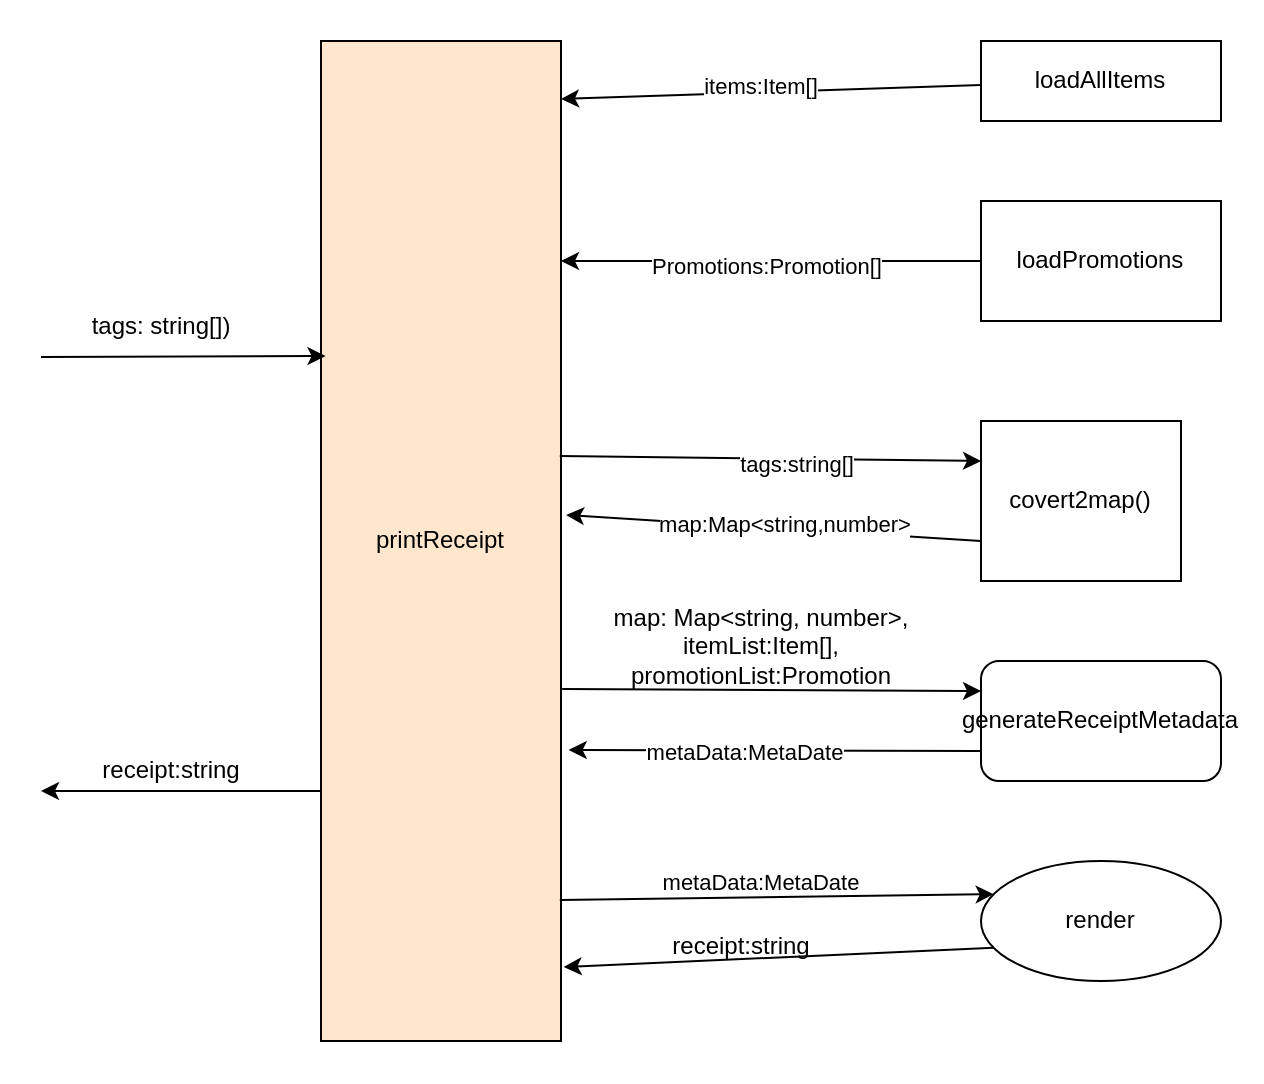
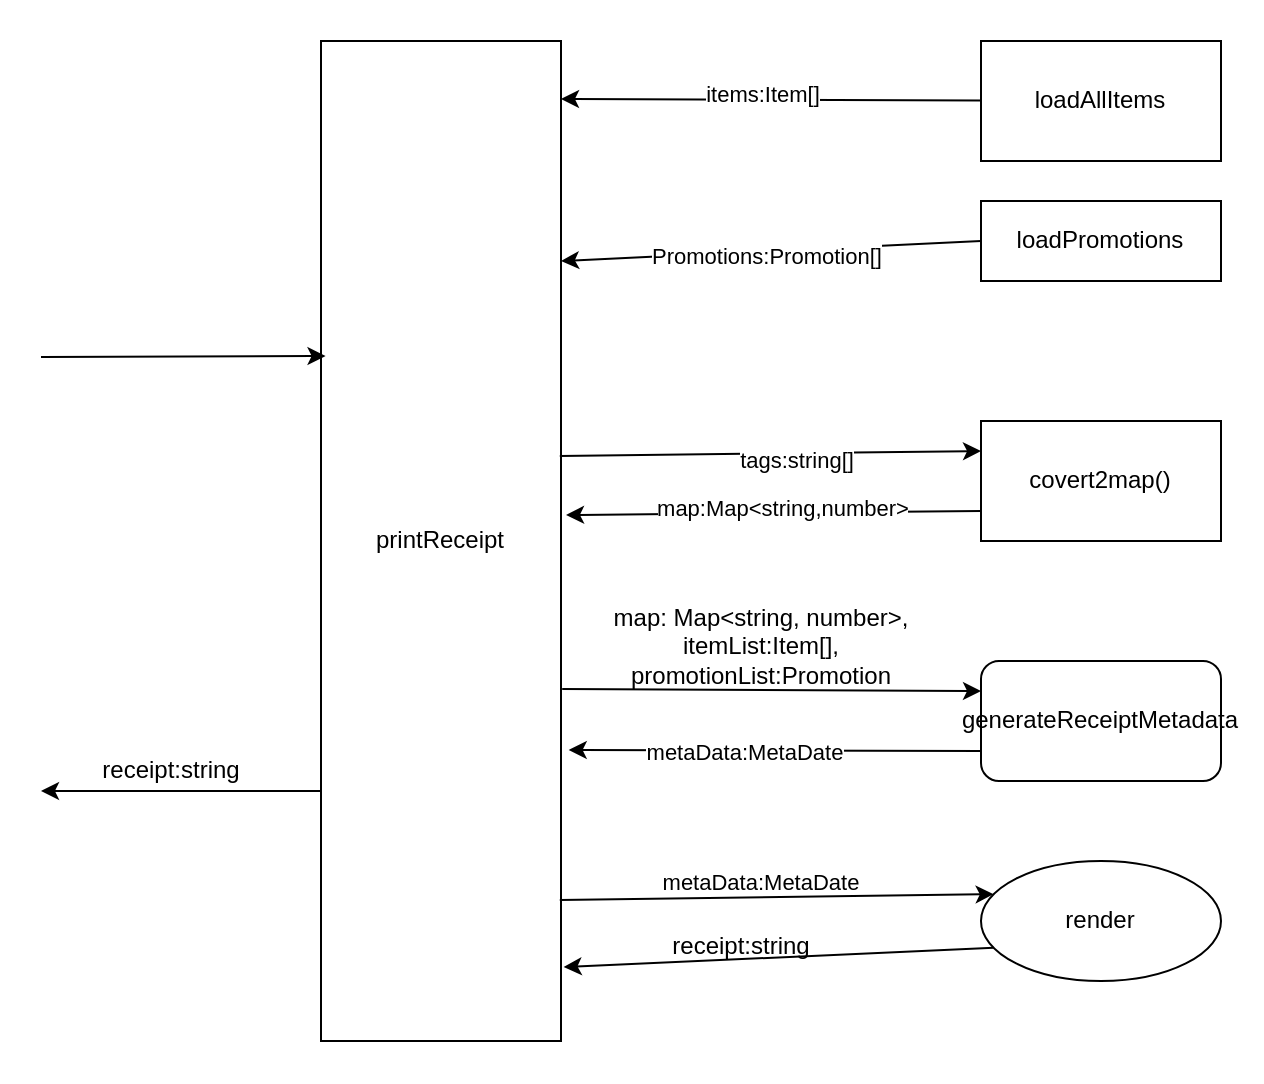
(1101, 81) -> (1101, 101)
(1101, 261) -> (1101, 241)
(161, 327) -> none
(1081, 501) -> (1101, 481)
(441, 541) -> (441, 541)
